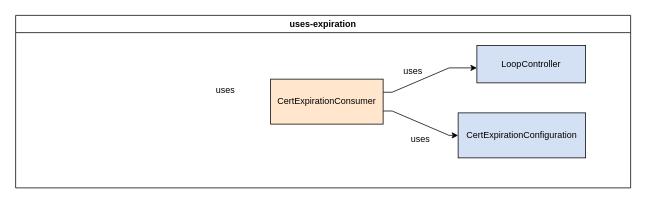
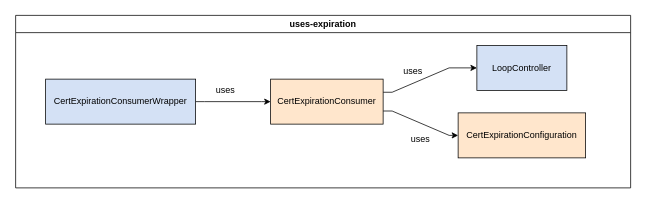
(531, 64) -> (522, 68)
none -> (120, 102)
none -> (230, 102)
(522, 135) -> (522, 135)
